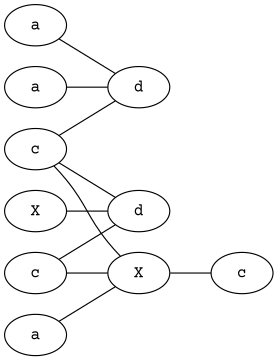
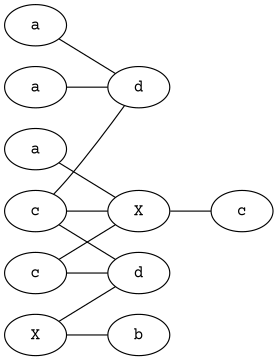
none -> (139, 335)
